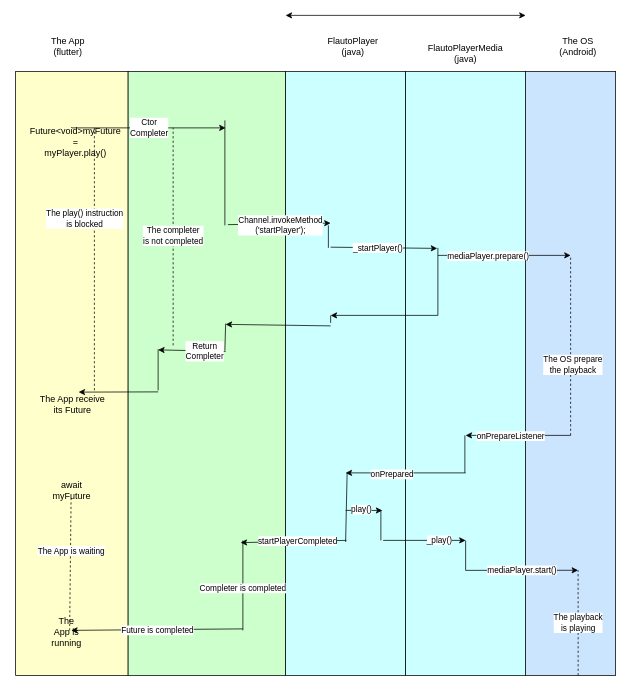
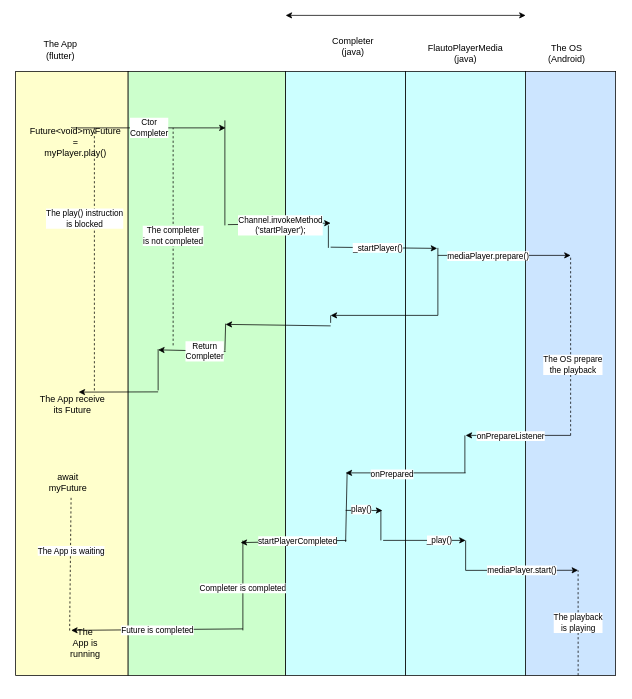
(68, 46) -> (60, 50)
(353, 46) -> (353, 46)
(578, 46) -> (567, 54)
(72, 490) -> (68, 482)
(66, 632) -> (85, 643)
